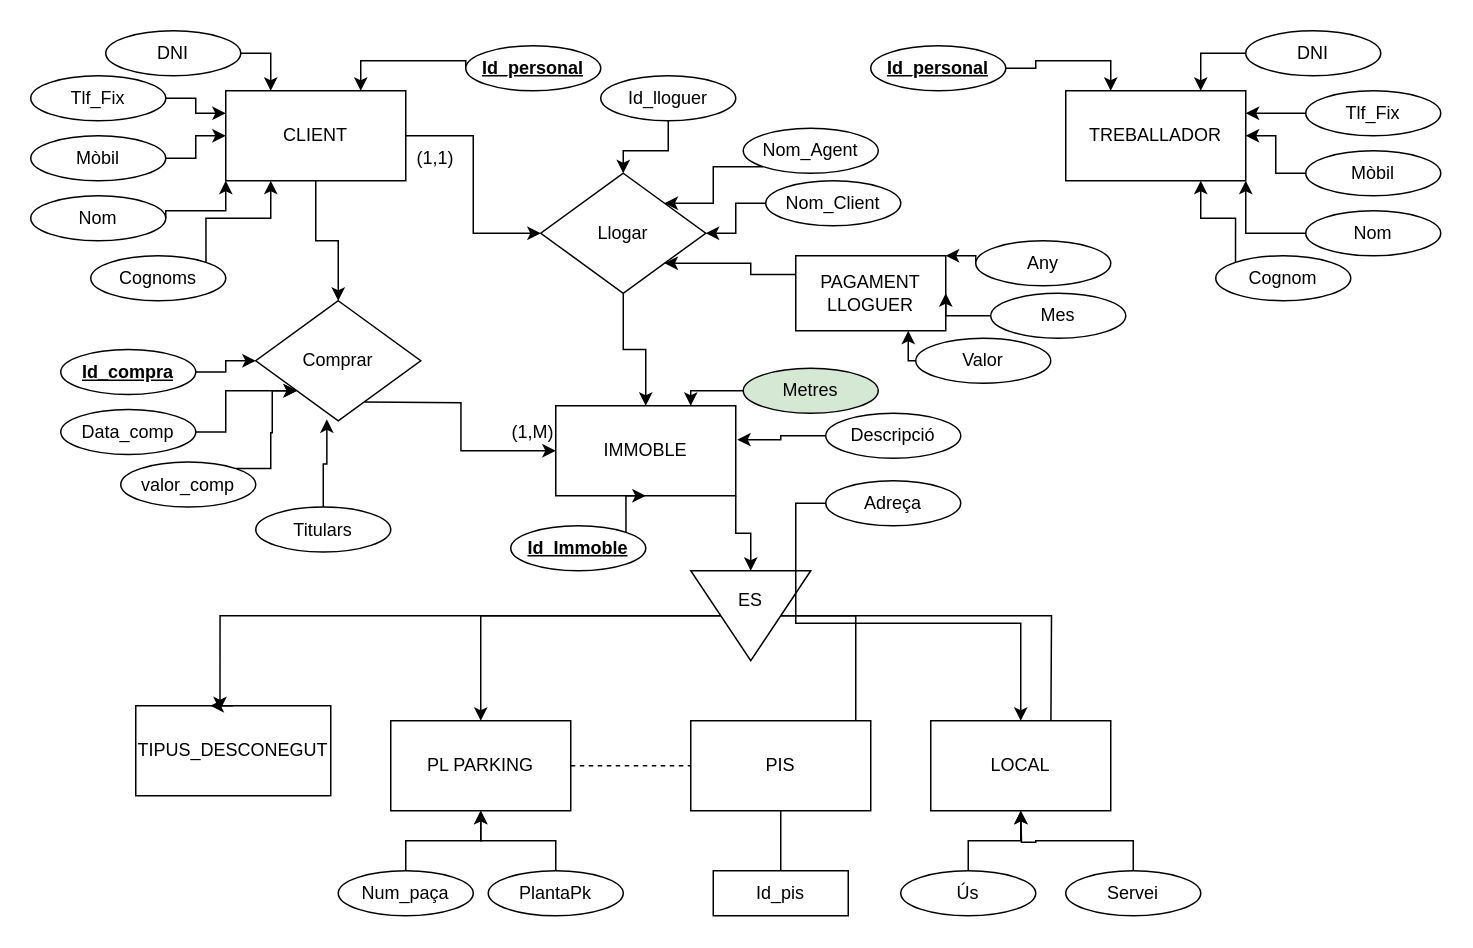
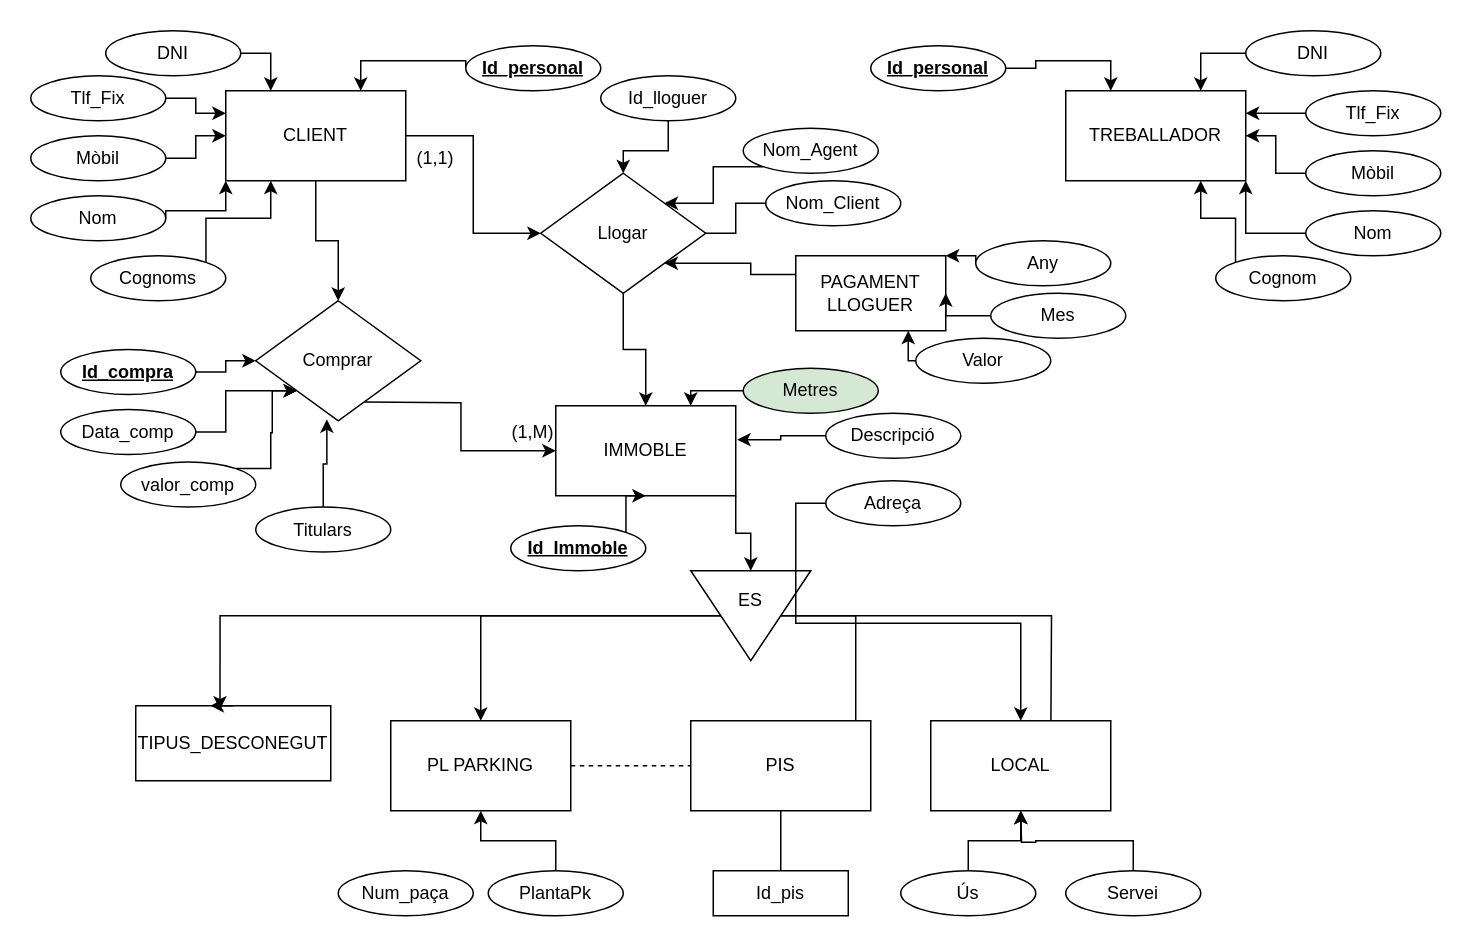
(717, 233) -> (712, 233)
(233, 751) -> (233, 743)
(427, 841) -> none
